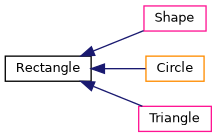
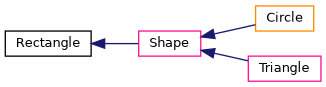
(125, 69) -> (235, 29)
(118, 96) -> (231, 57)
